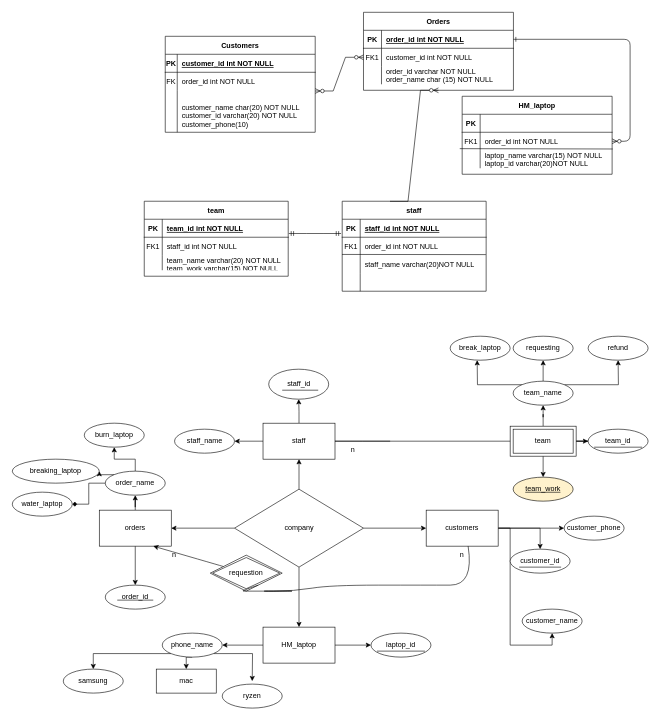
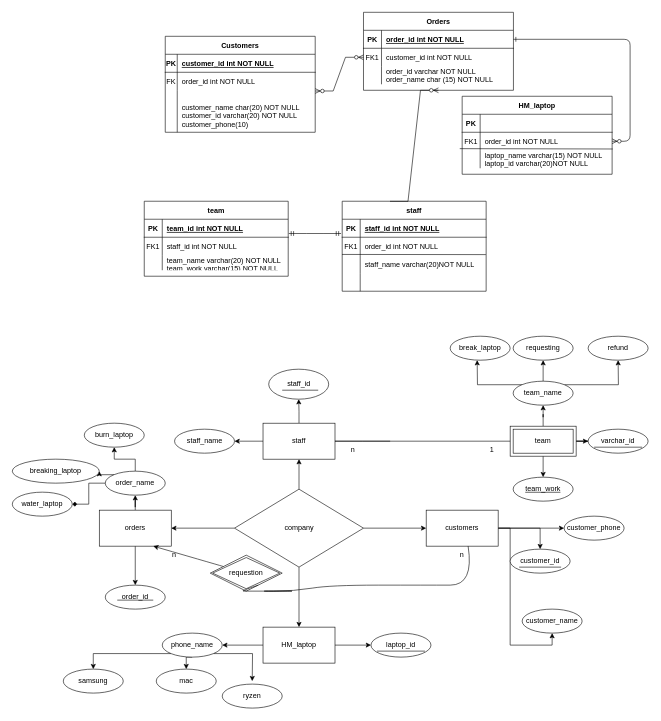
(618, 441) -> (618, 441)
none -> (492, 450)
(543, 489) -> (543, 489)
(186, 681) -> (186, 681)
